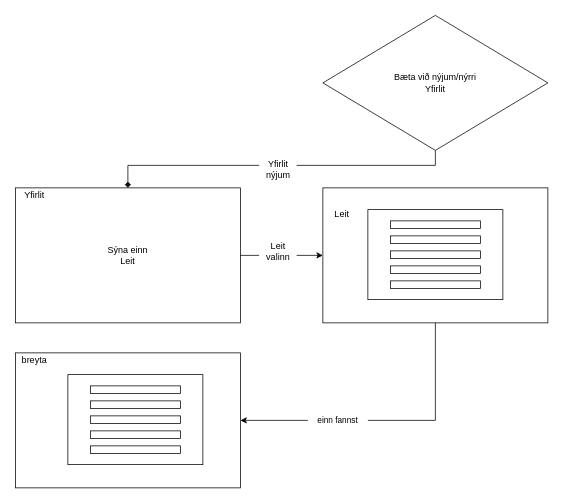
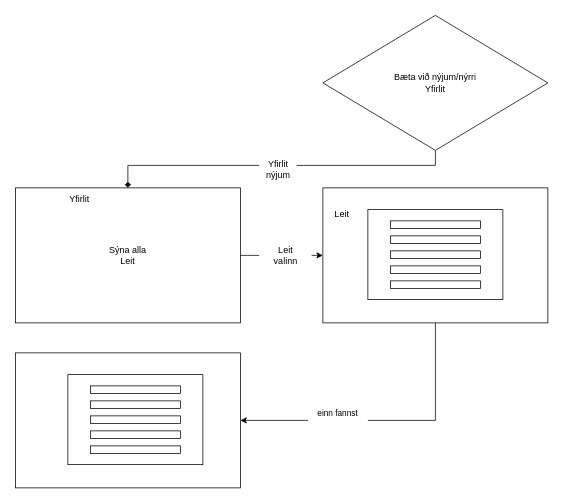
(34, 195) -> (79, 199)
(278, 252) -> (285, 255)
(128, 255) -> (128, 255)
(34, 360) -> none
(338, 420) -> (338, 413)
